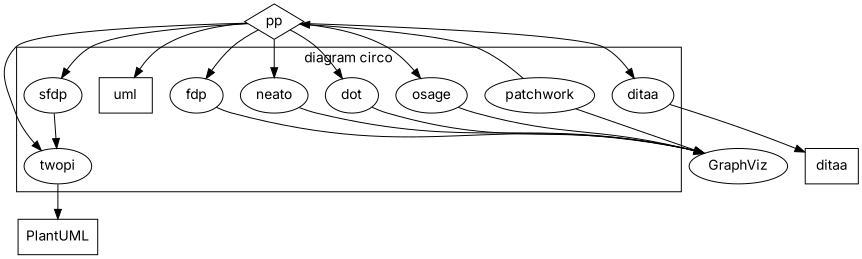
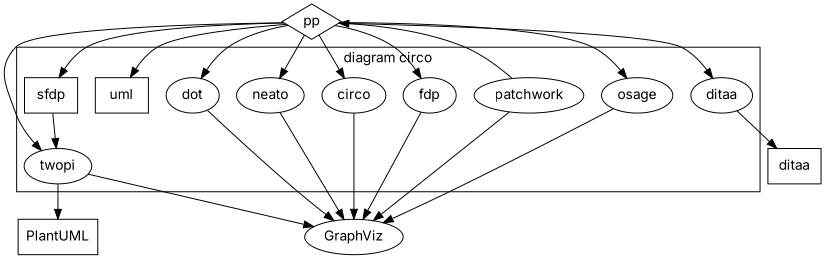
(53, 95) -> (51, 95)
none -> (354, 95)
none -> (196, 199)
